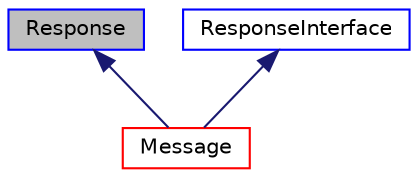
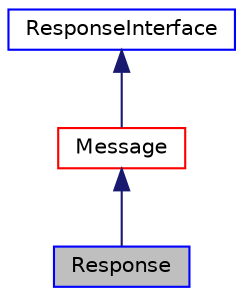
(139, 97) -> (122, 218)
